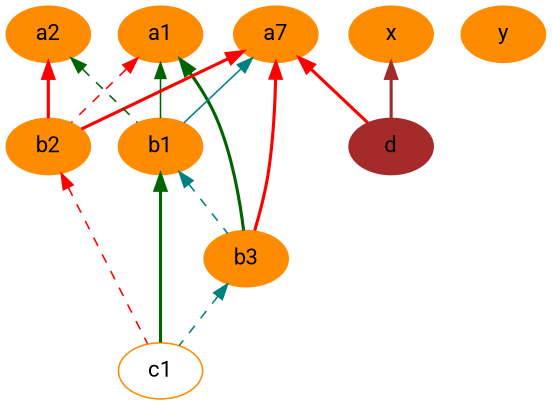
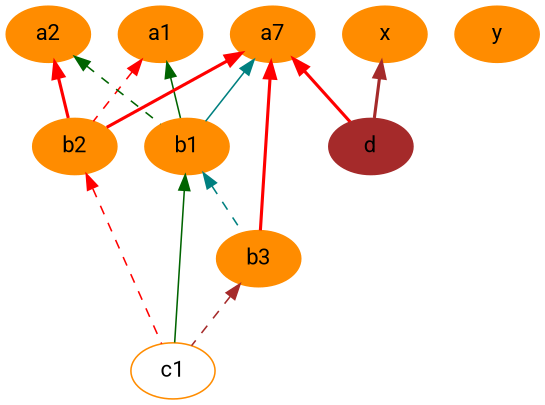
(227, 148) -> none
(161, 267) -> (179, 267)
(198, 321) -> (211, 321)
